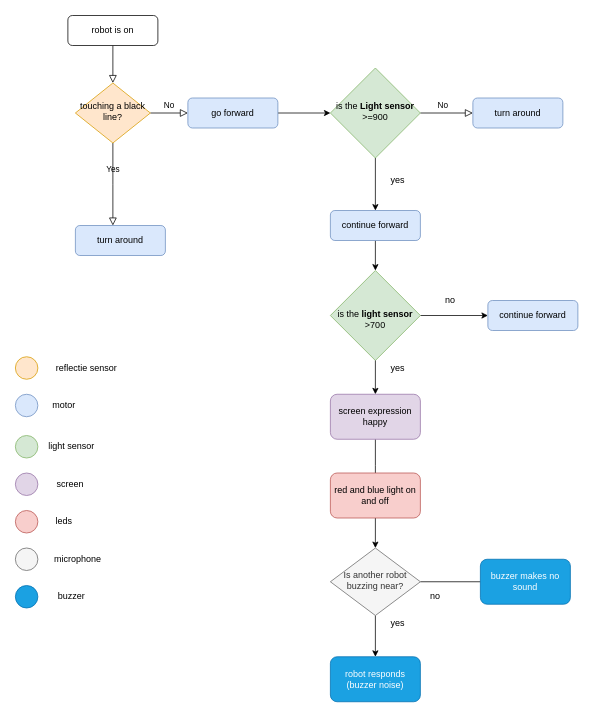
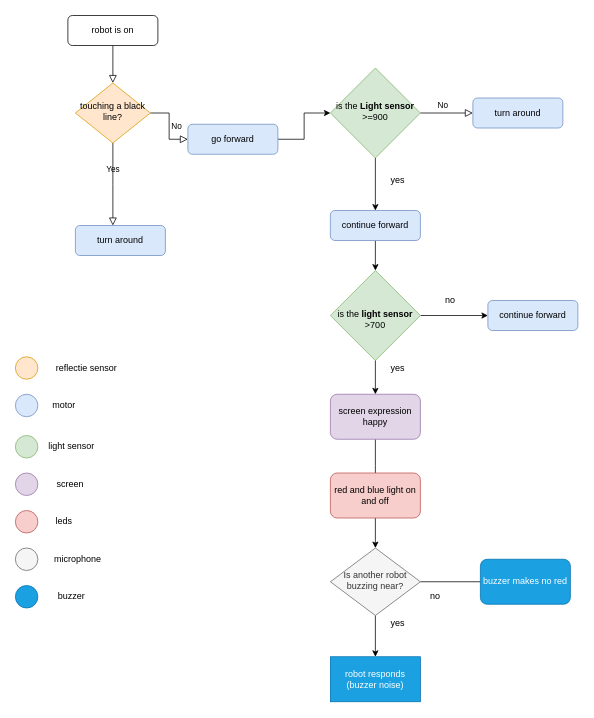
(233, 113) -> (233, 139)
(525, 582) -> (525, 582)
(375, 679) -> (375, 679)
